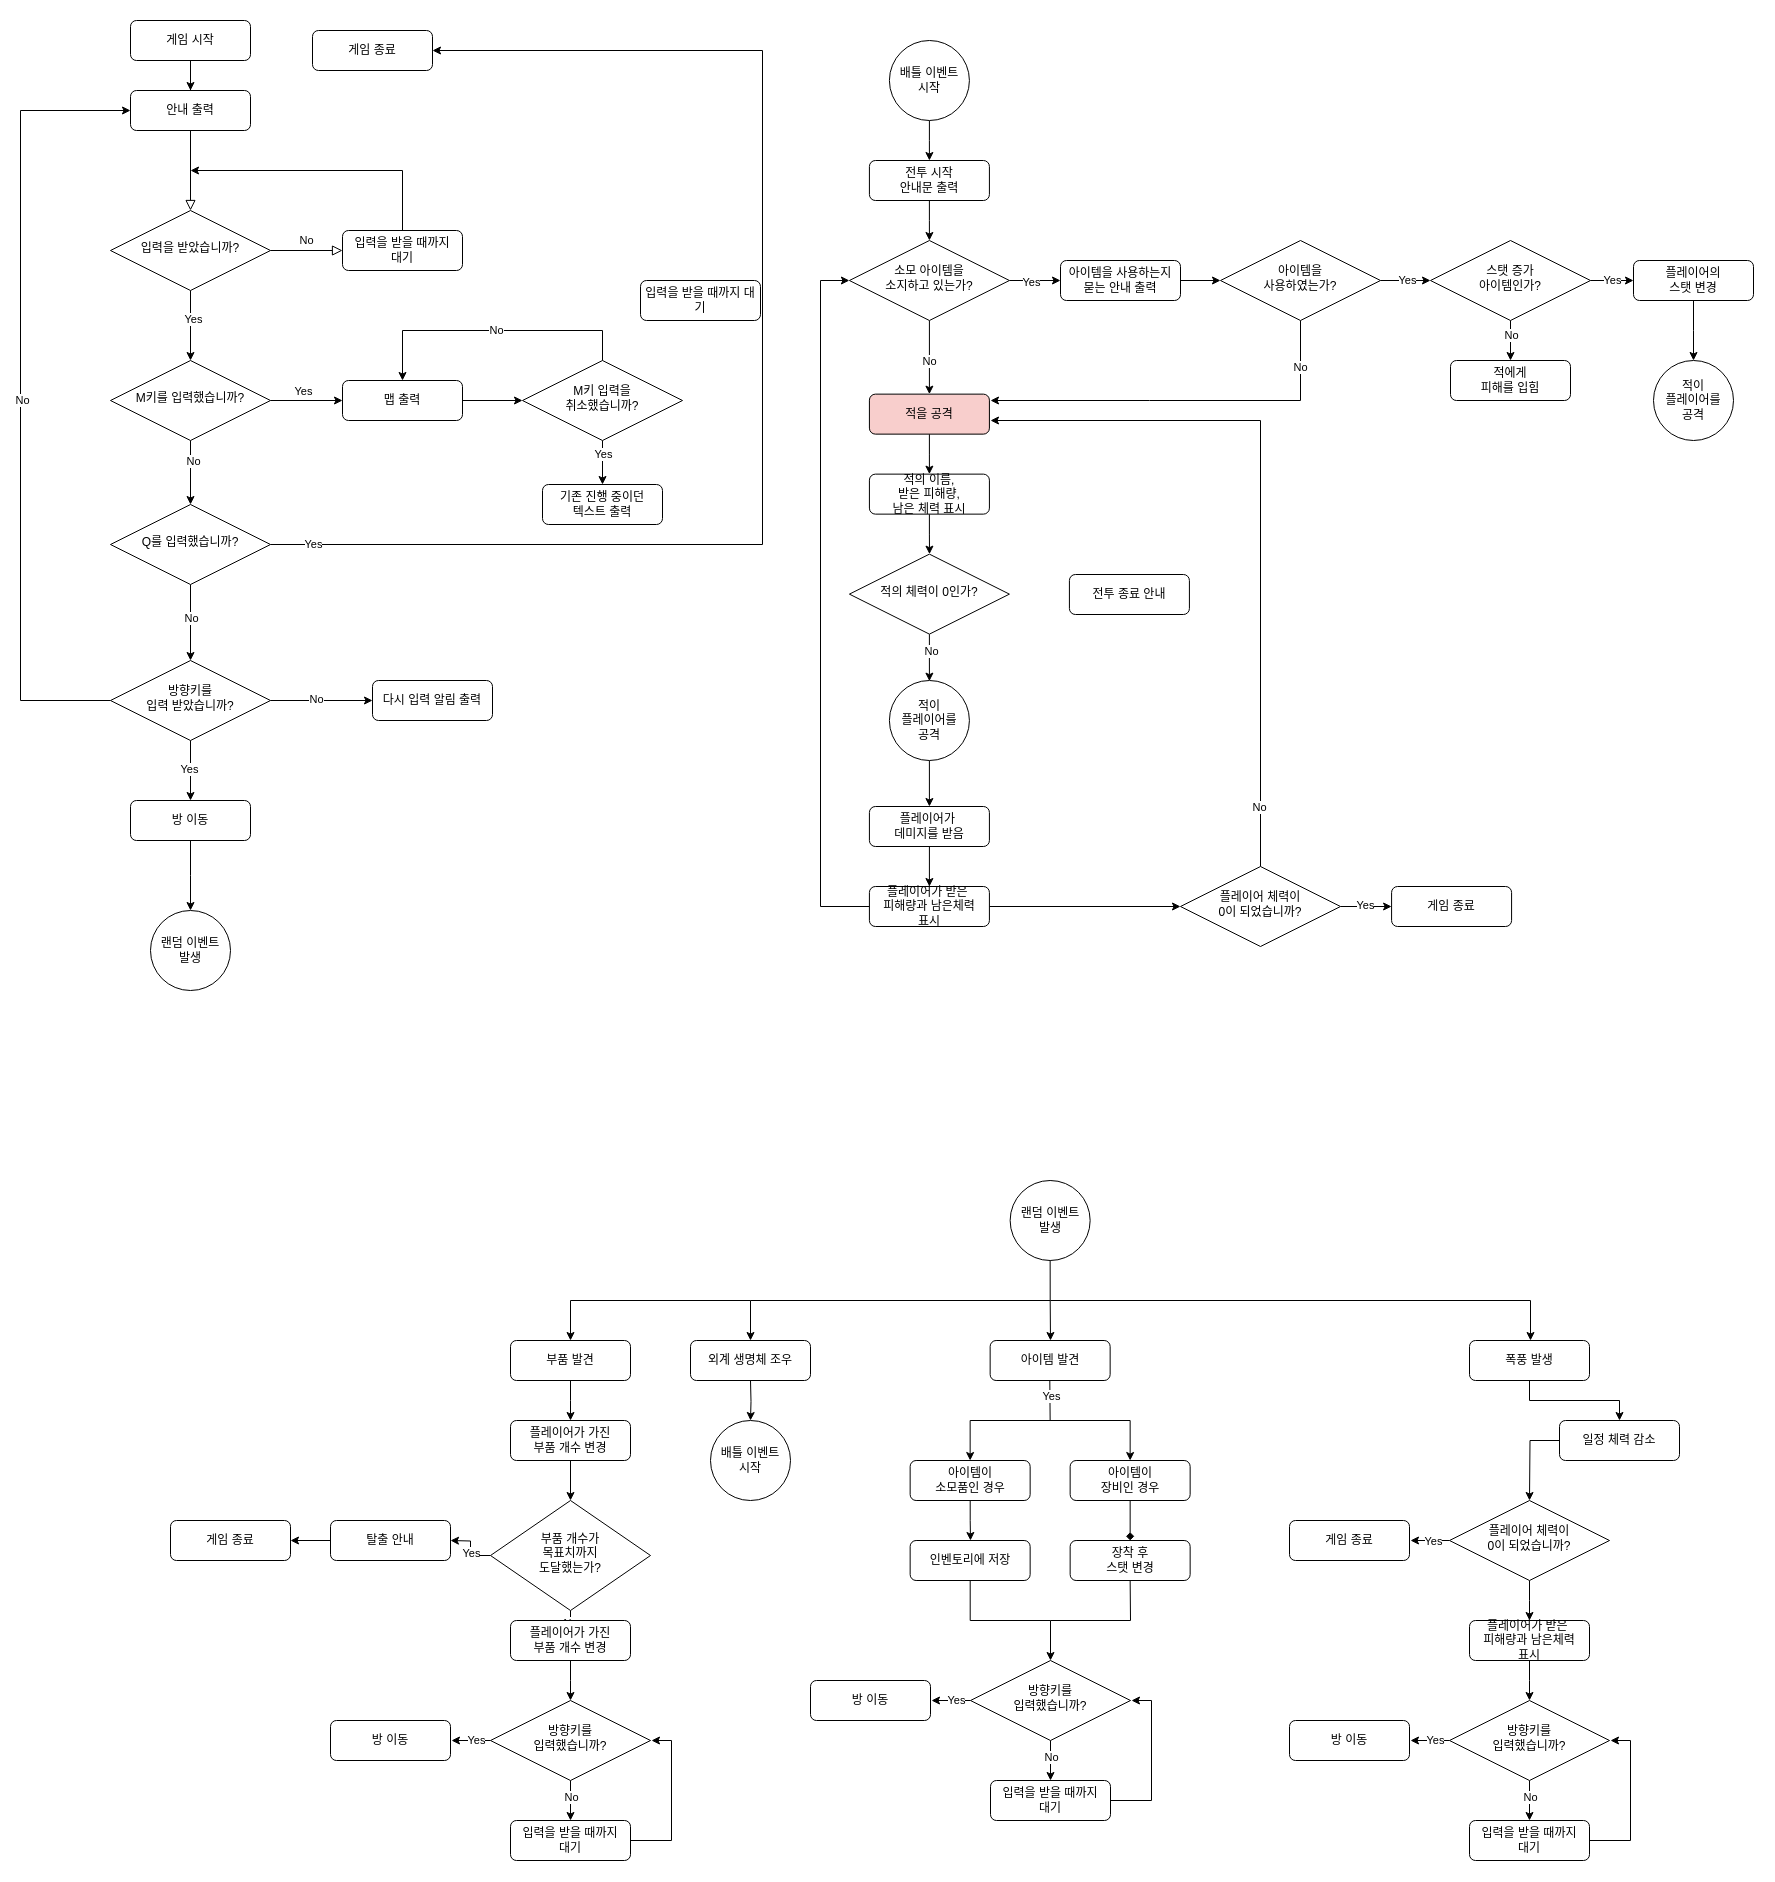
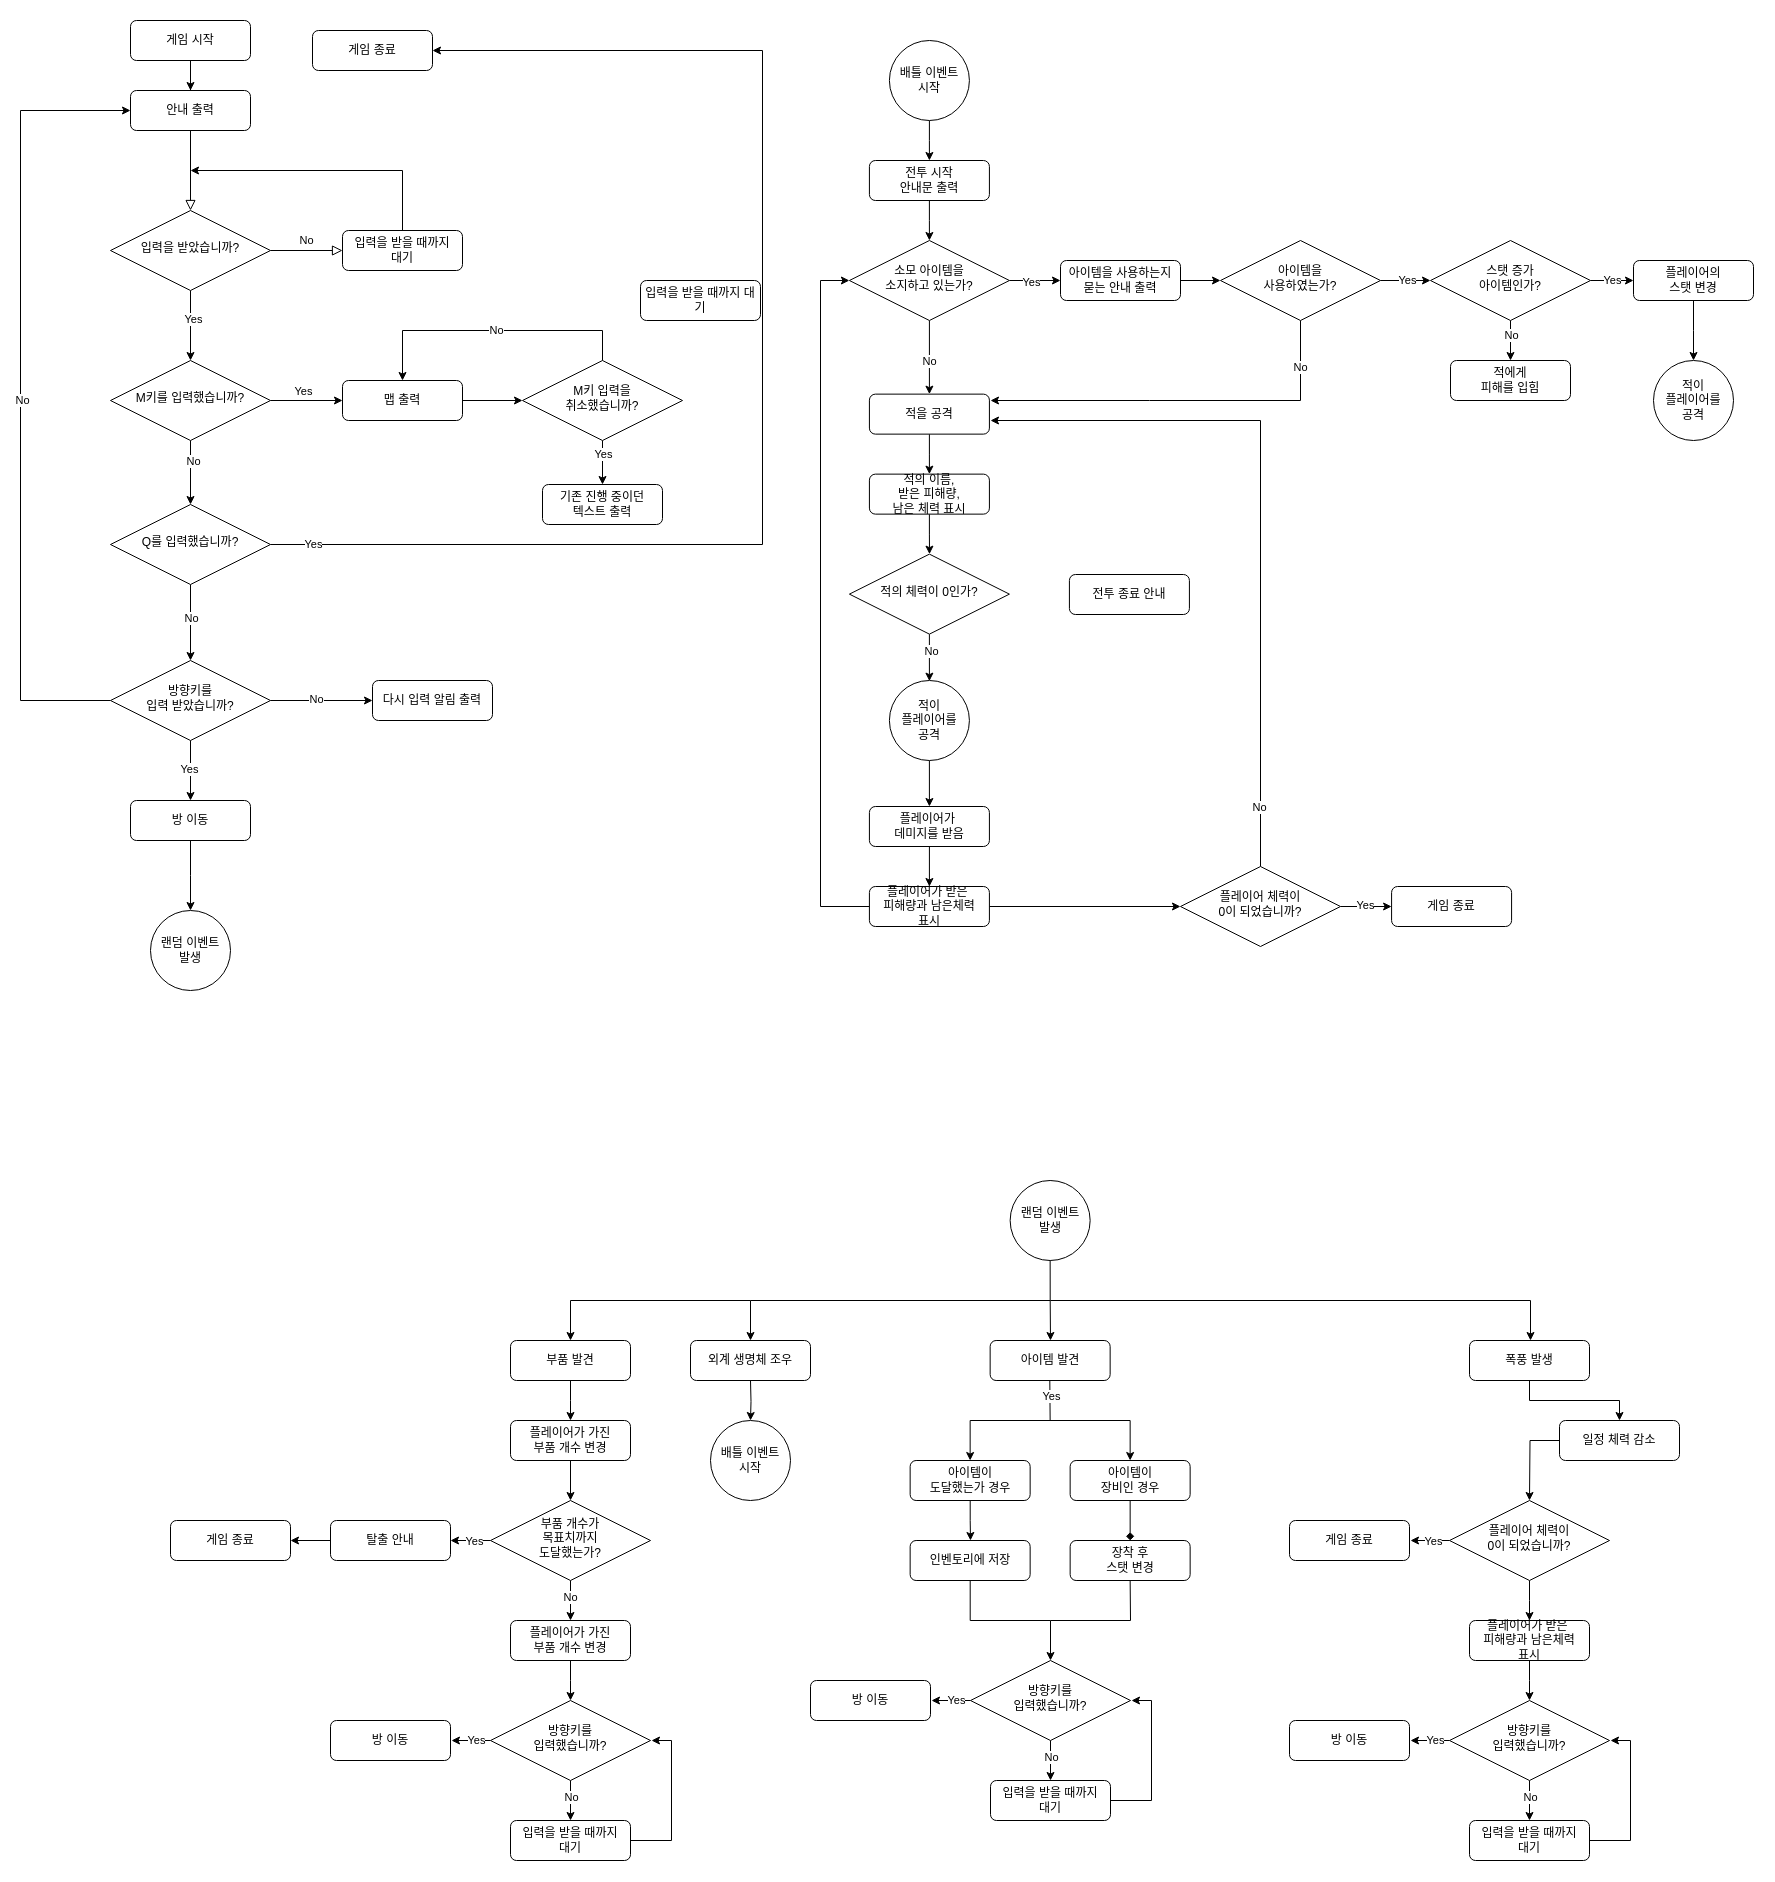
(929, 414) -> (929, 414)
(971, 1481) -> (971, 1481)
(571, 1556) -> (571, 1541)
